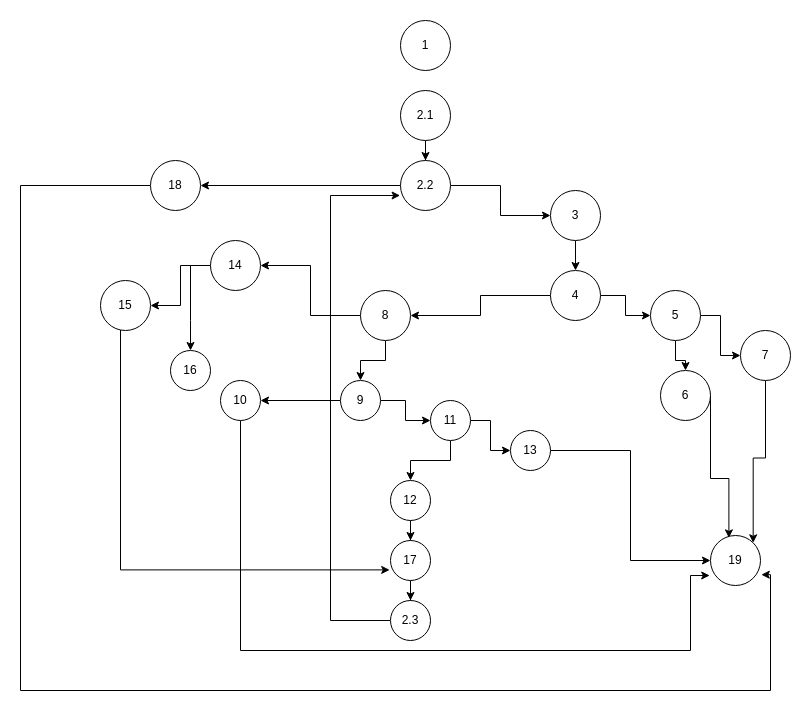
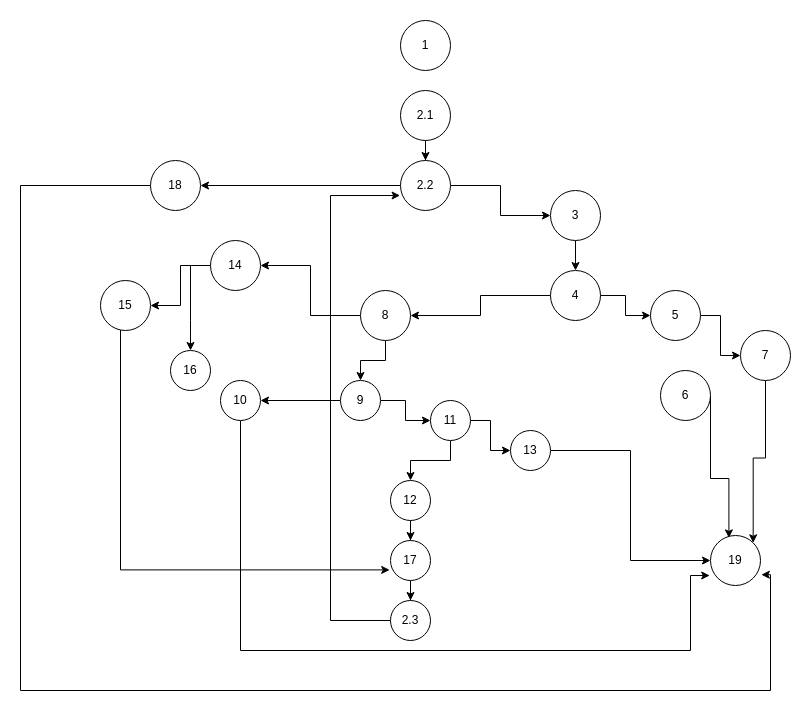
(676, 357) -> none
